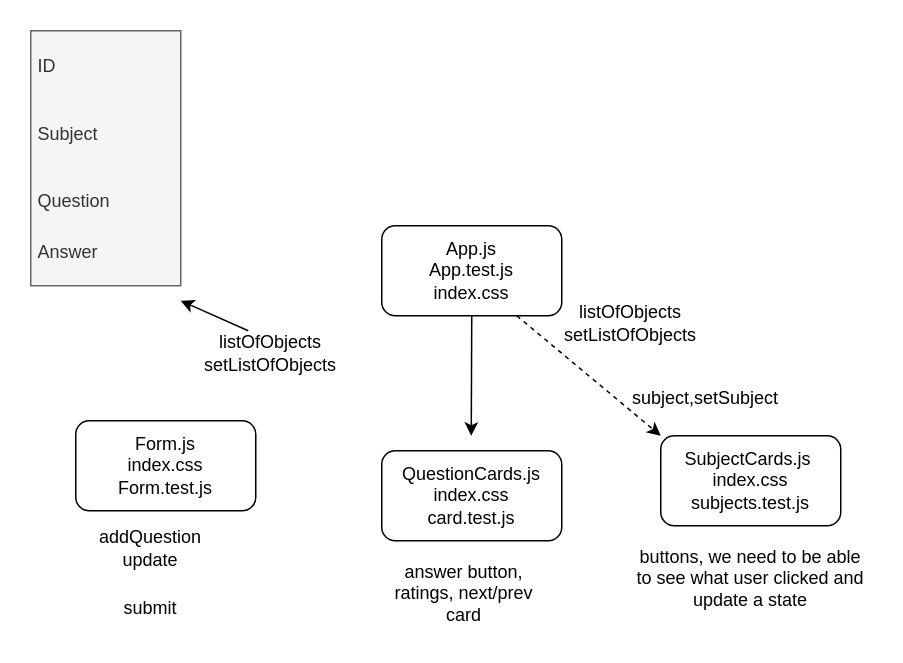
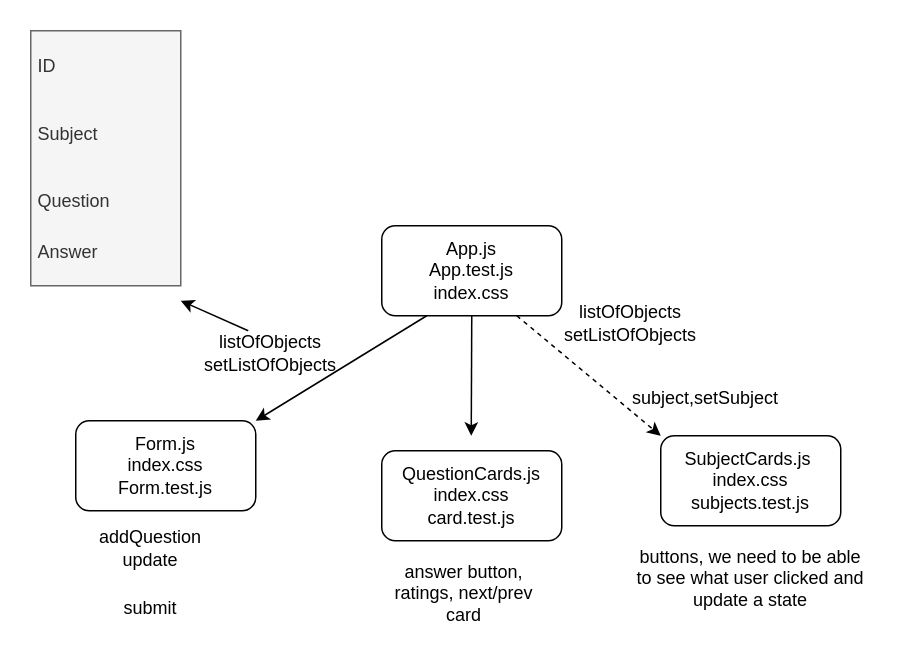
none -> (346, 365)
